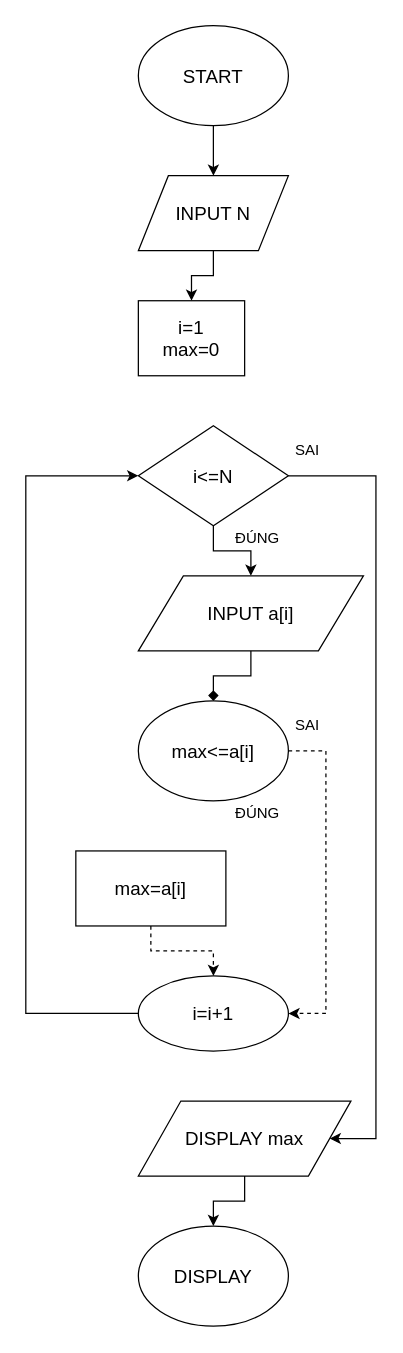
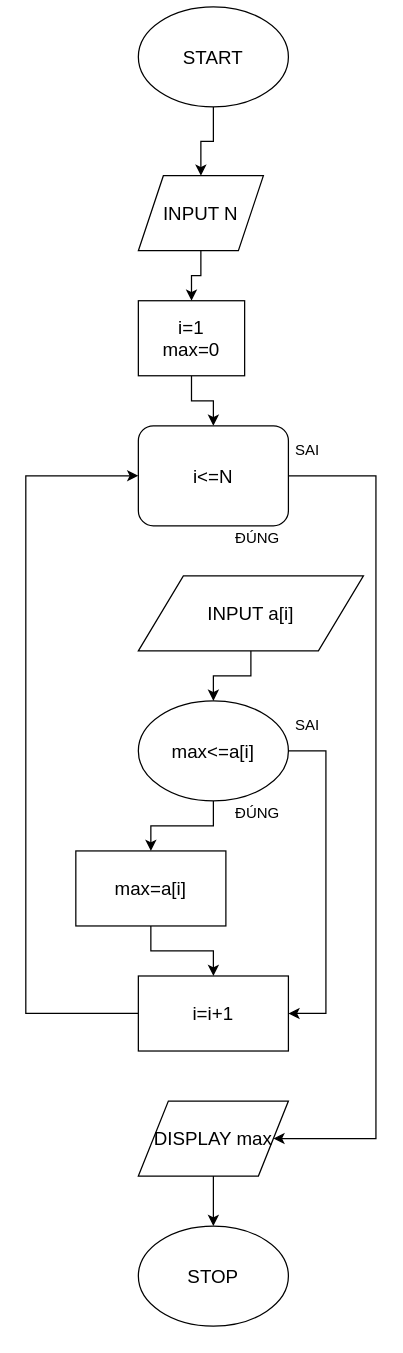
(213, 76) -> (213, 57)
(213, 213) -> (201, 213)
none -> (198, 401)
(213, 476) -> (213, 476)
(227, 551) -> none
(213, 690) -> (213, 691)
none -> (186, 826)
(326, 879) -> (326, 879)
(179, 951) -> (179, 951)
(213, 1013) -> (213, 1013)
(244, 1138) -> (213, 1138)
(213, 1276) -> (213, 1276)
